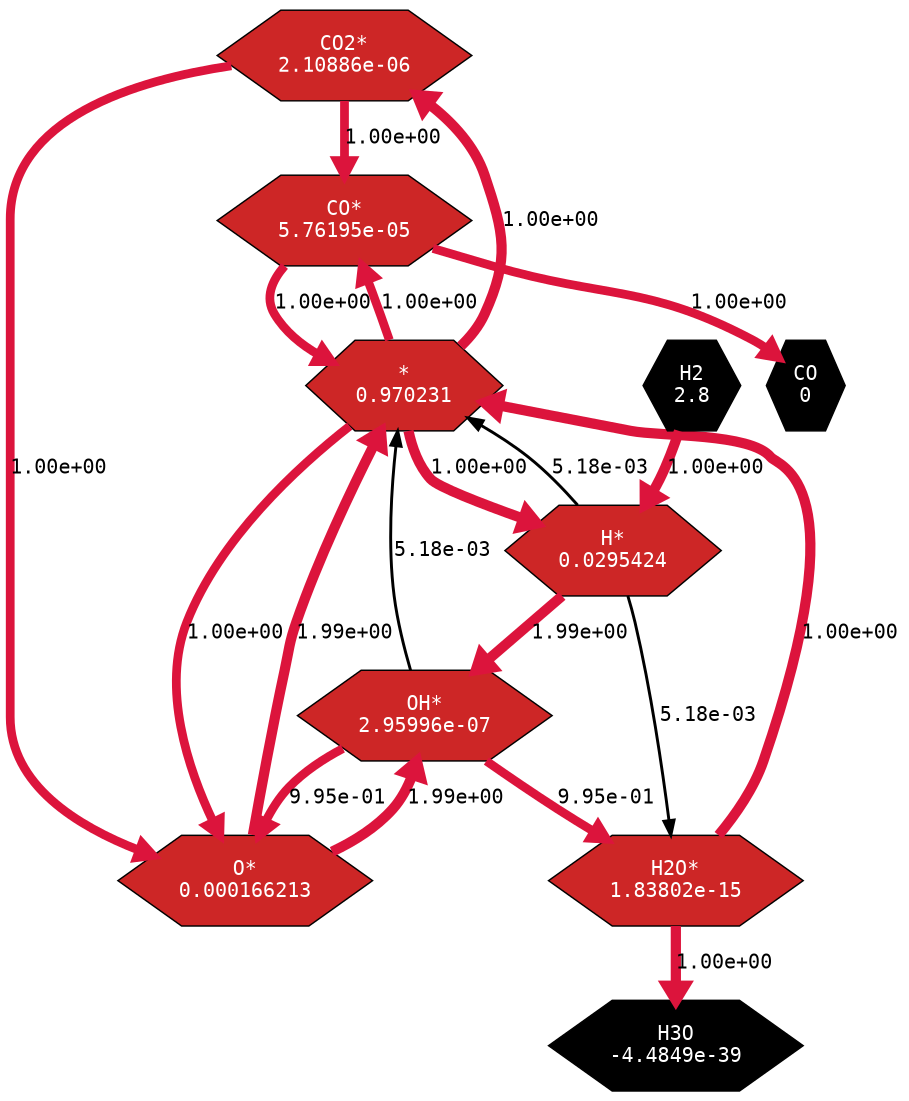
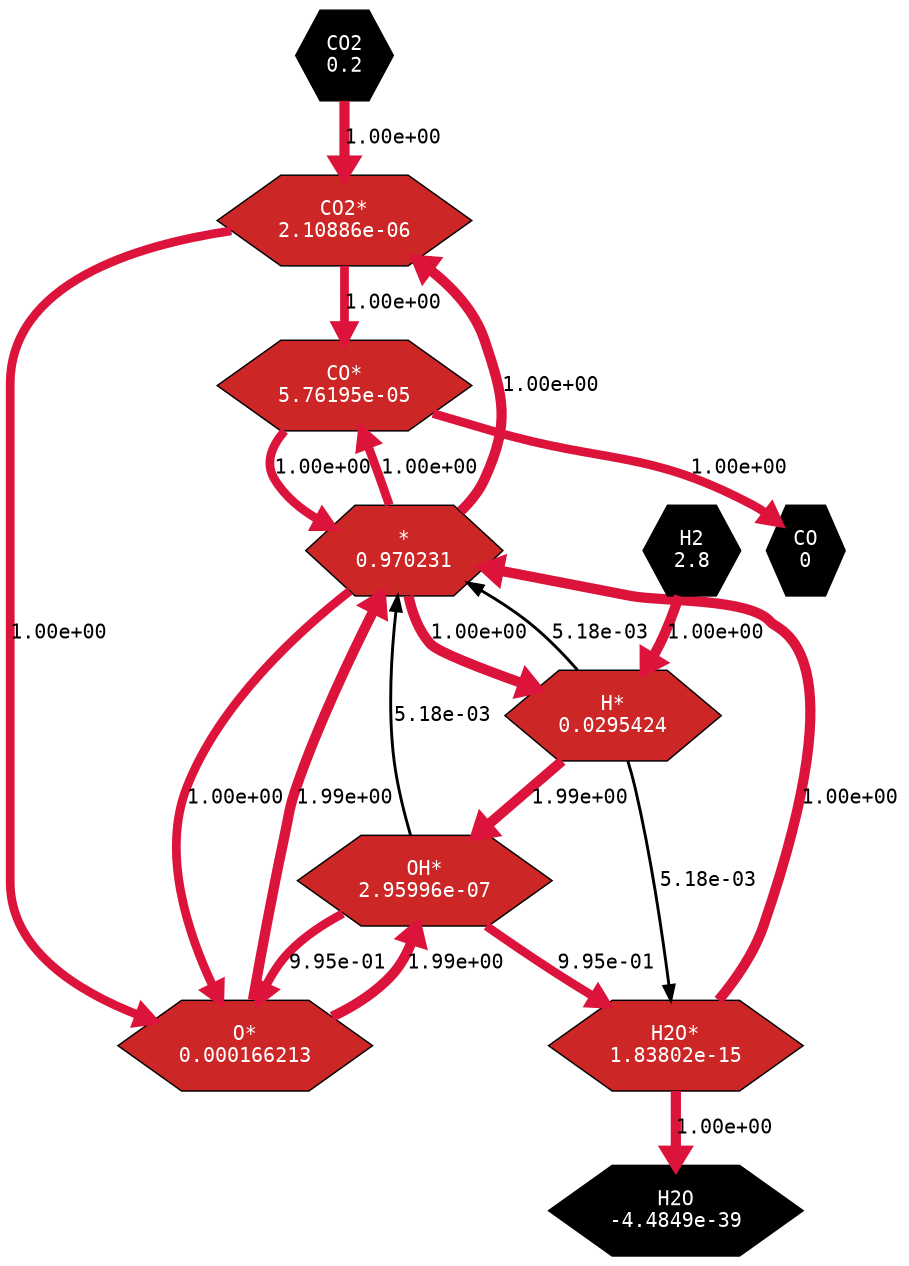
none -> (344, 56)
(676, 1046) -> (676, 1211)
